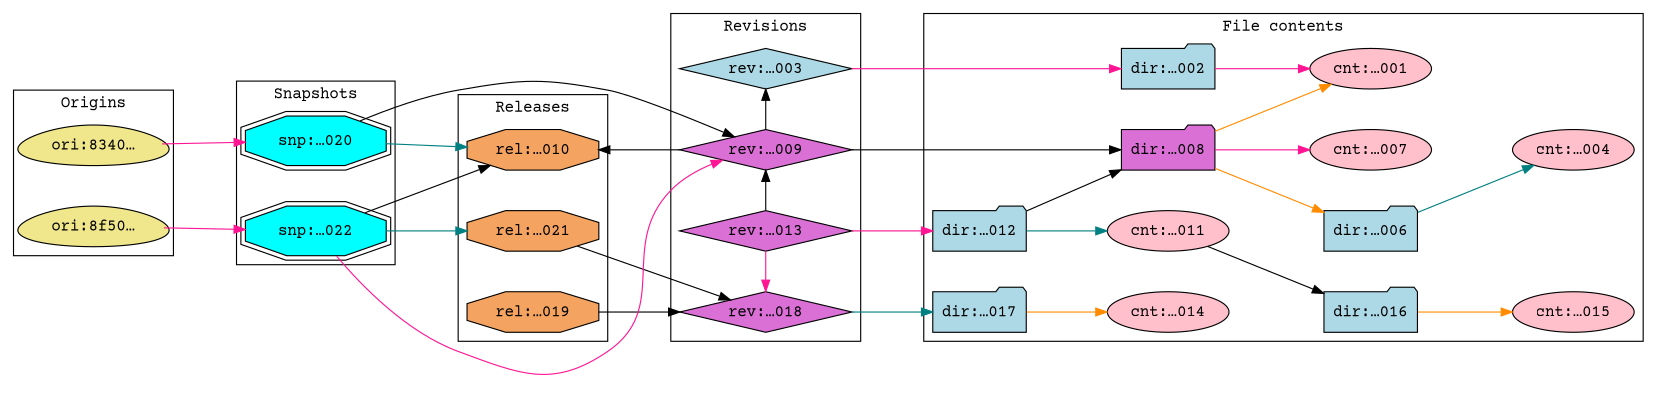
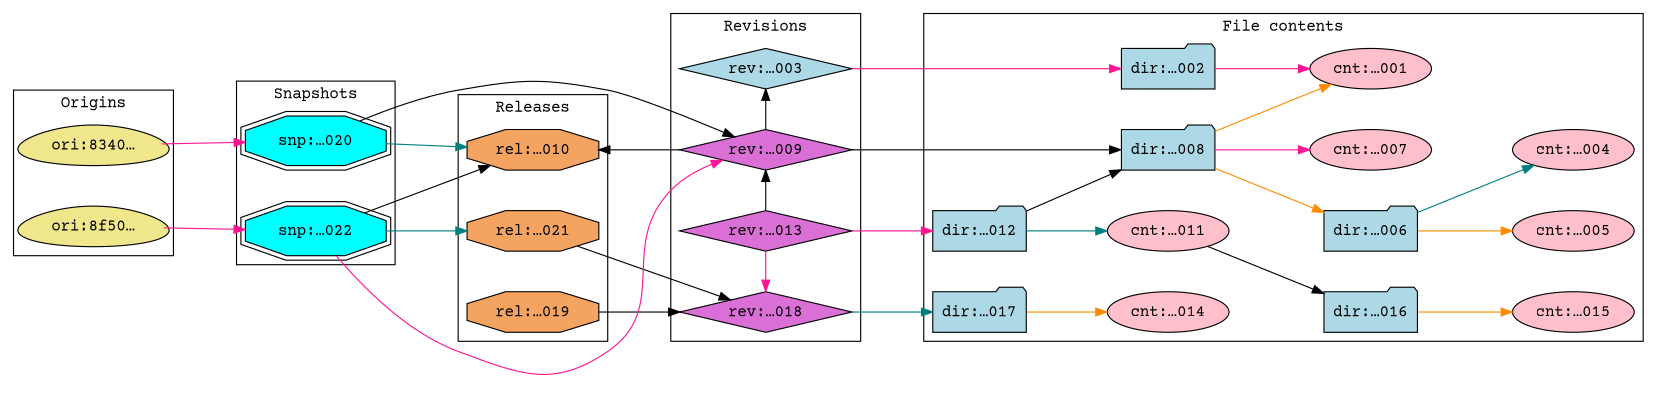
(1168, 150) -> (1168, 150)
none -> (1573, 231)
